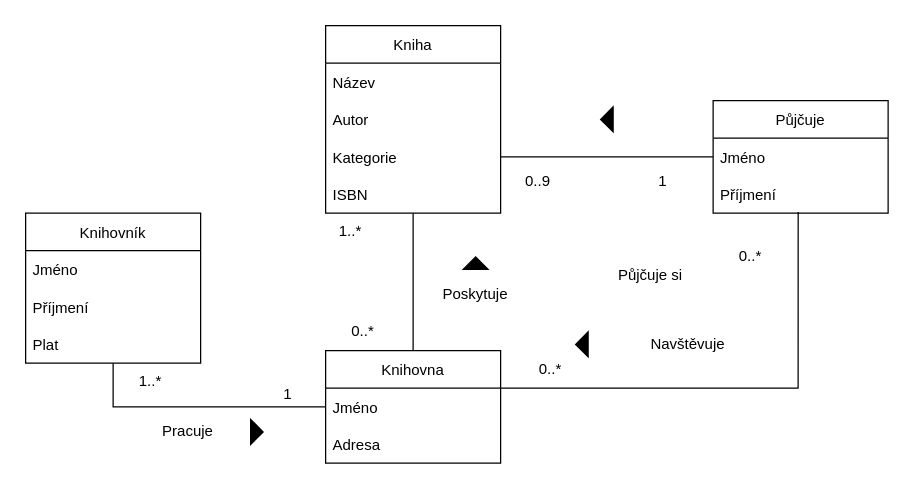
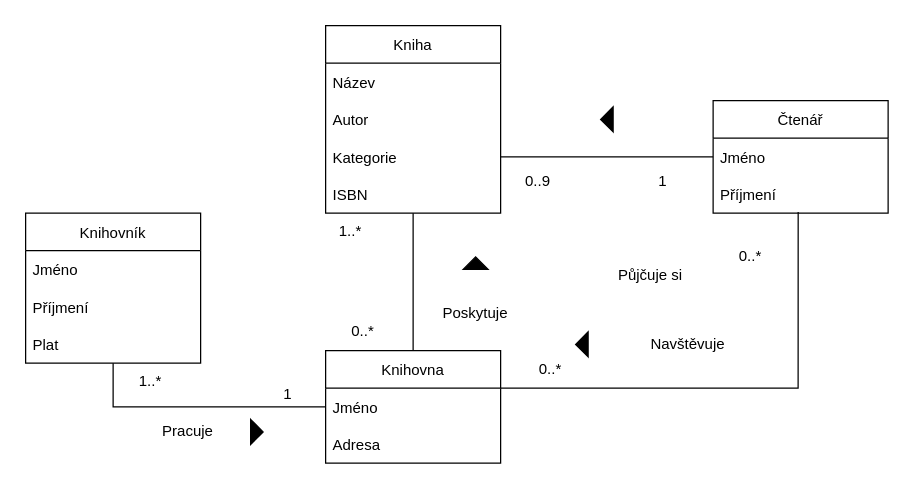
(800, 120) -> (800, 120)
(476, 294) -> (476, 313)
